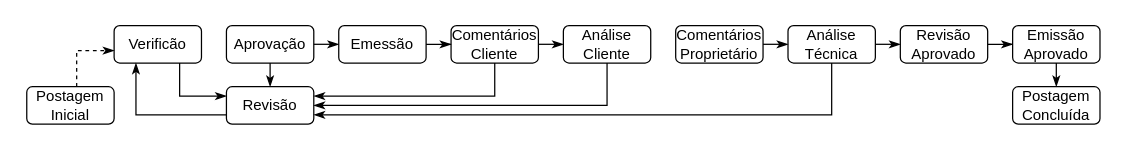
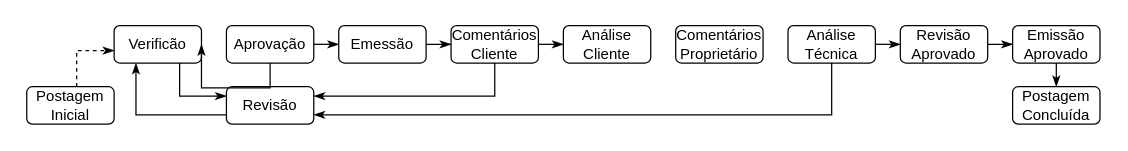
(771, 44) -> none
(269, 76) -> (225, 88)
(486, 106) -> none
